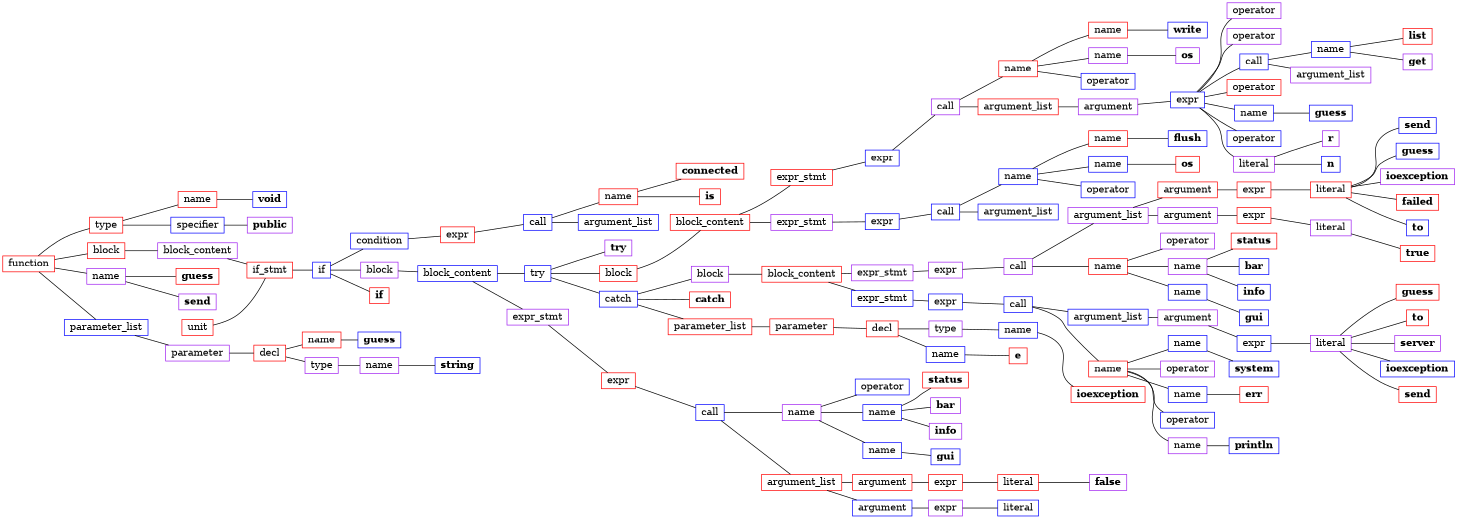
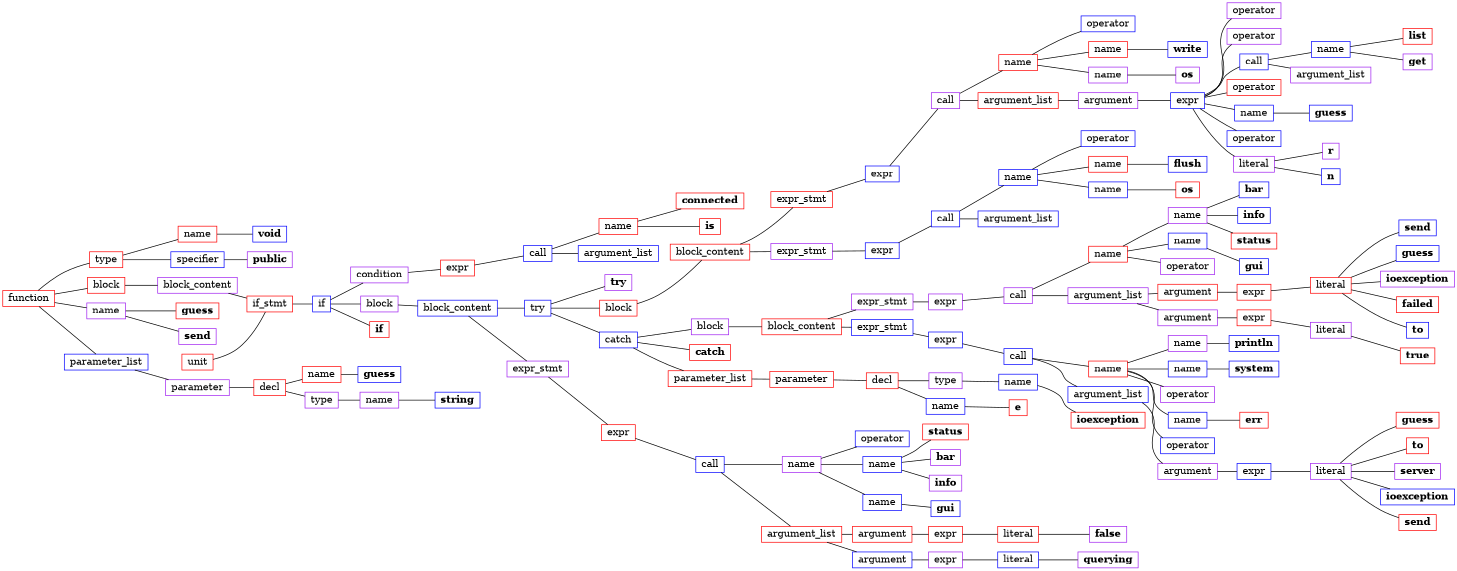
(379, 241) -> (379, 275)
none -> (1108, 560)
